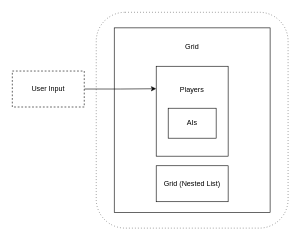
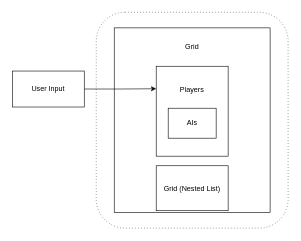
(48, 89) -> (48, 89)
(192, 184) -> (192, 188)
